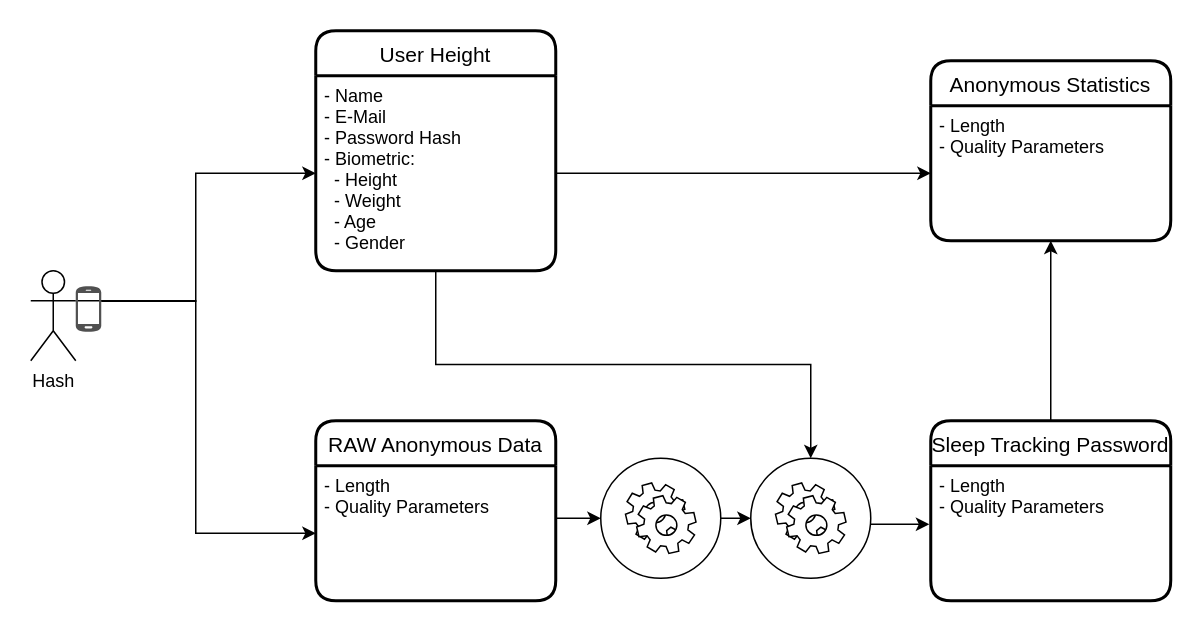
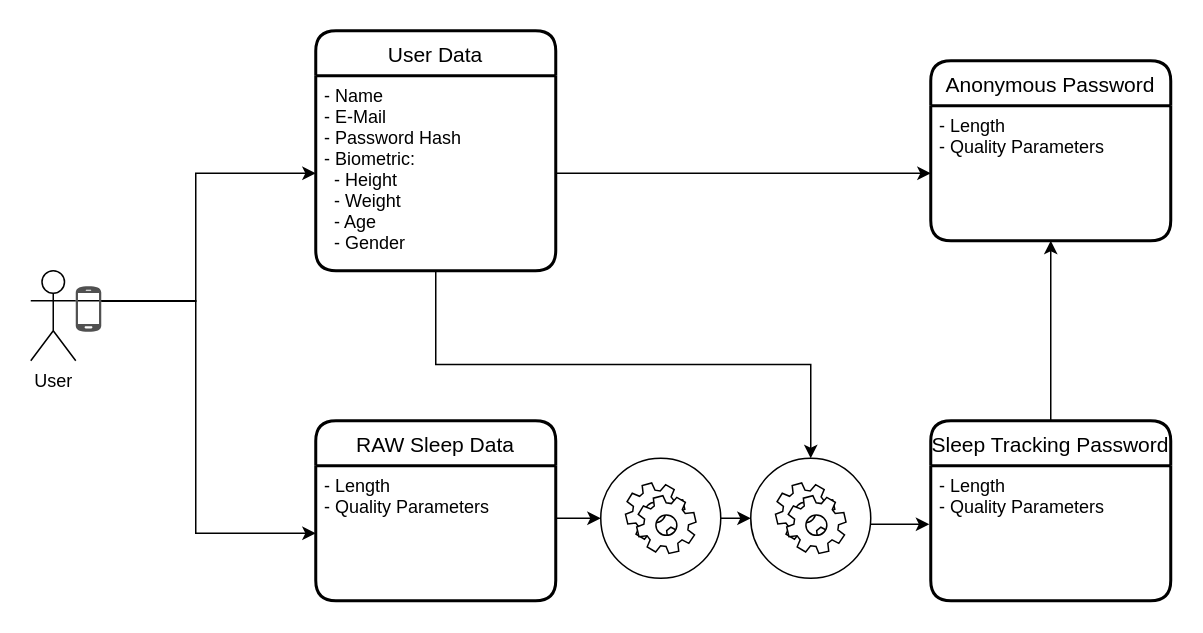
(435, 55) -> (435, 55)
(1050, 85) -> (1050, 85)
(54, 382) -> (54, 382)
(435, 445) -> (435, 445)
